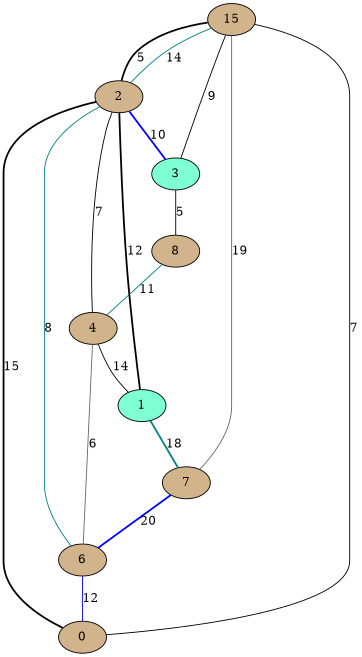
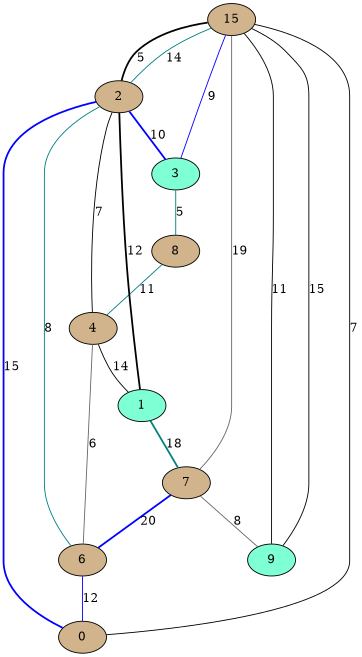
(203, 96) -> (203, 96)
(176, 213) -> (176, 213)
(4, 351) -> (4, 351)
none -> (272, 560)
